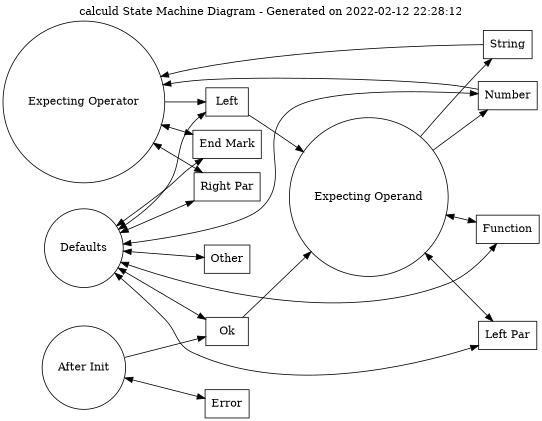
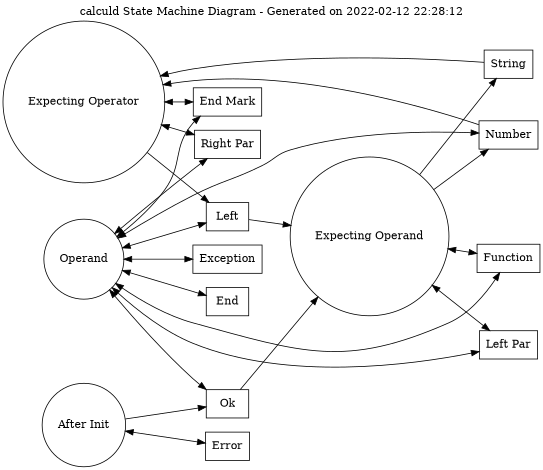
(84, 248) -> (84, 259)
none -> (227, 259)
(227, 259) -> (227, 302)
